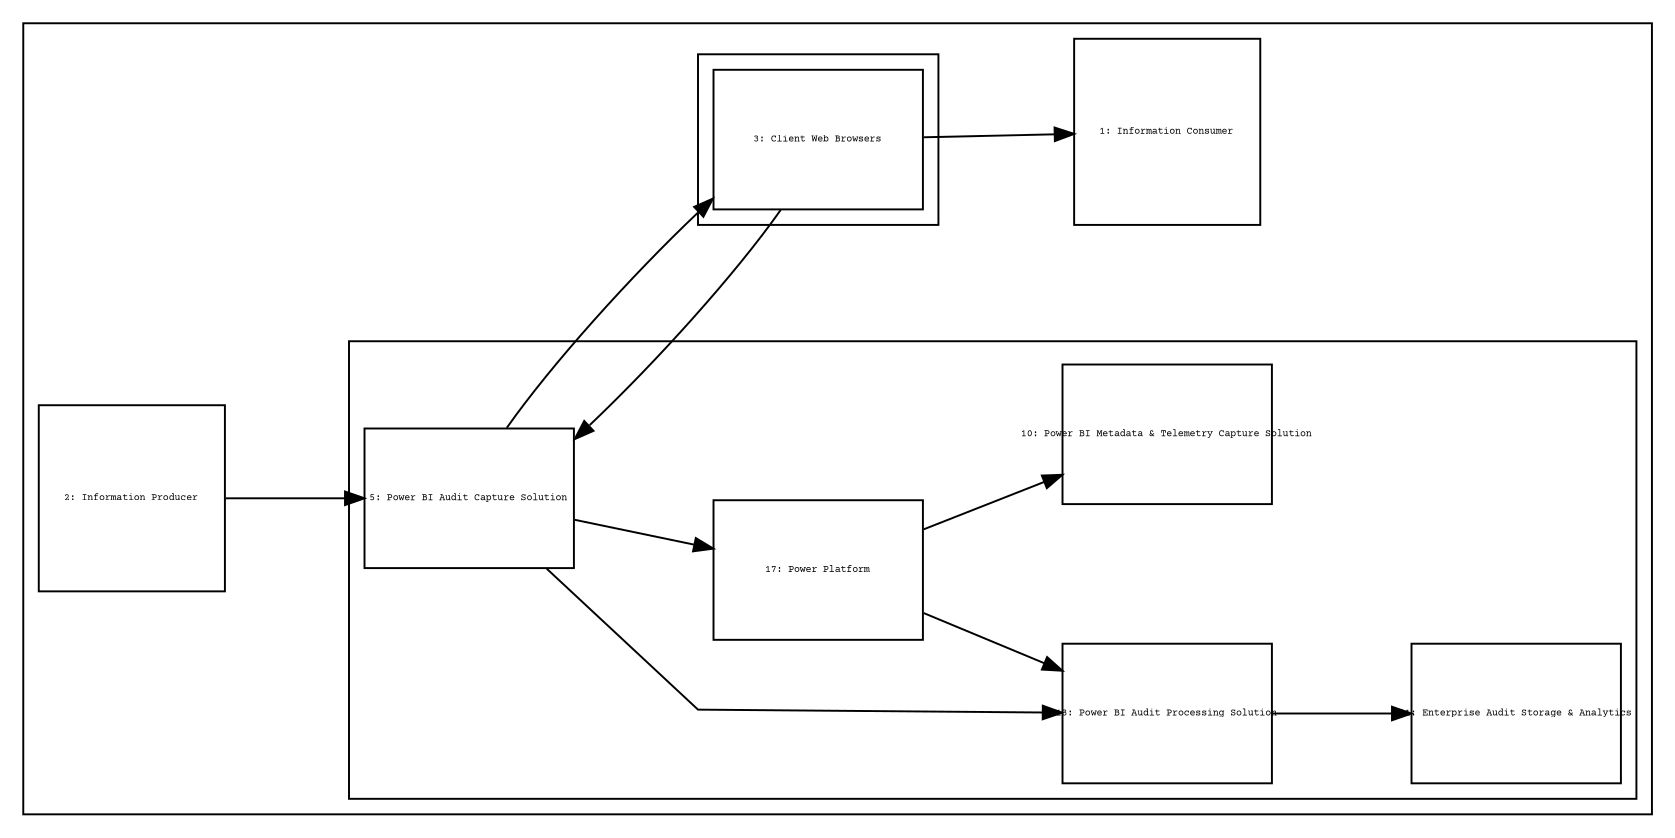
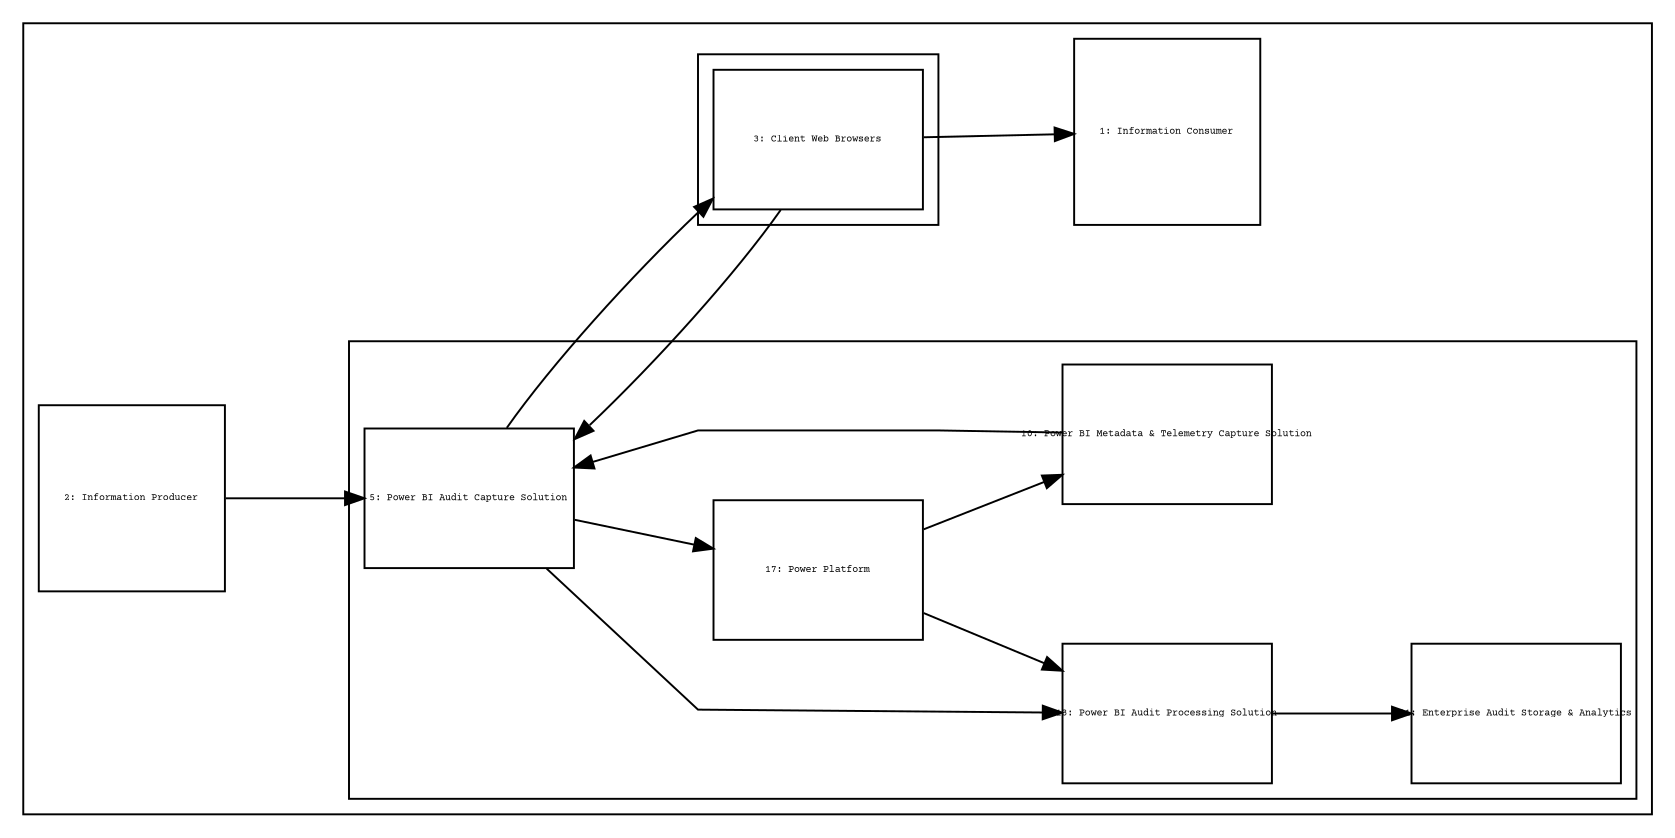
none -> (825, 430)
